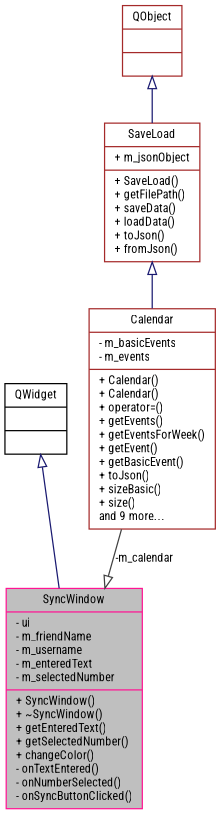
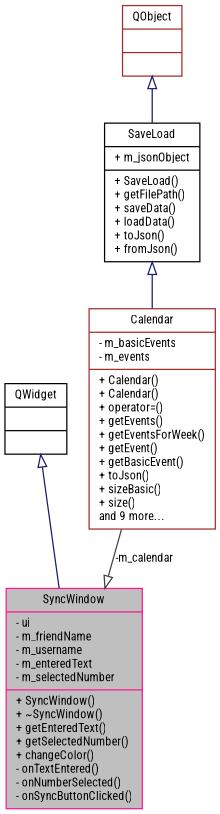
(152, 192) -> (152, 192)
